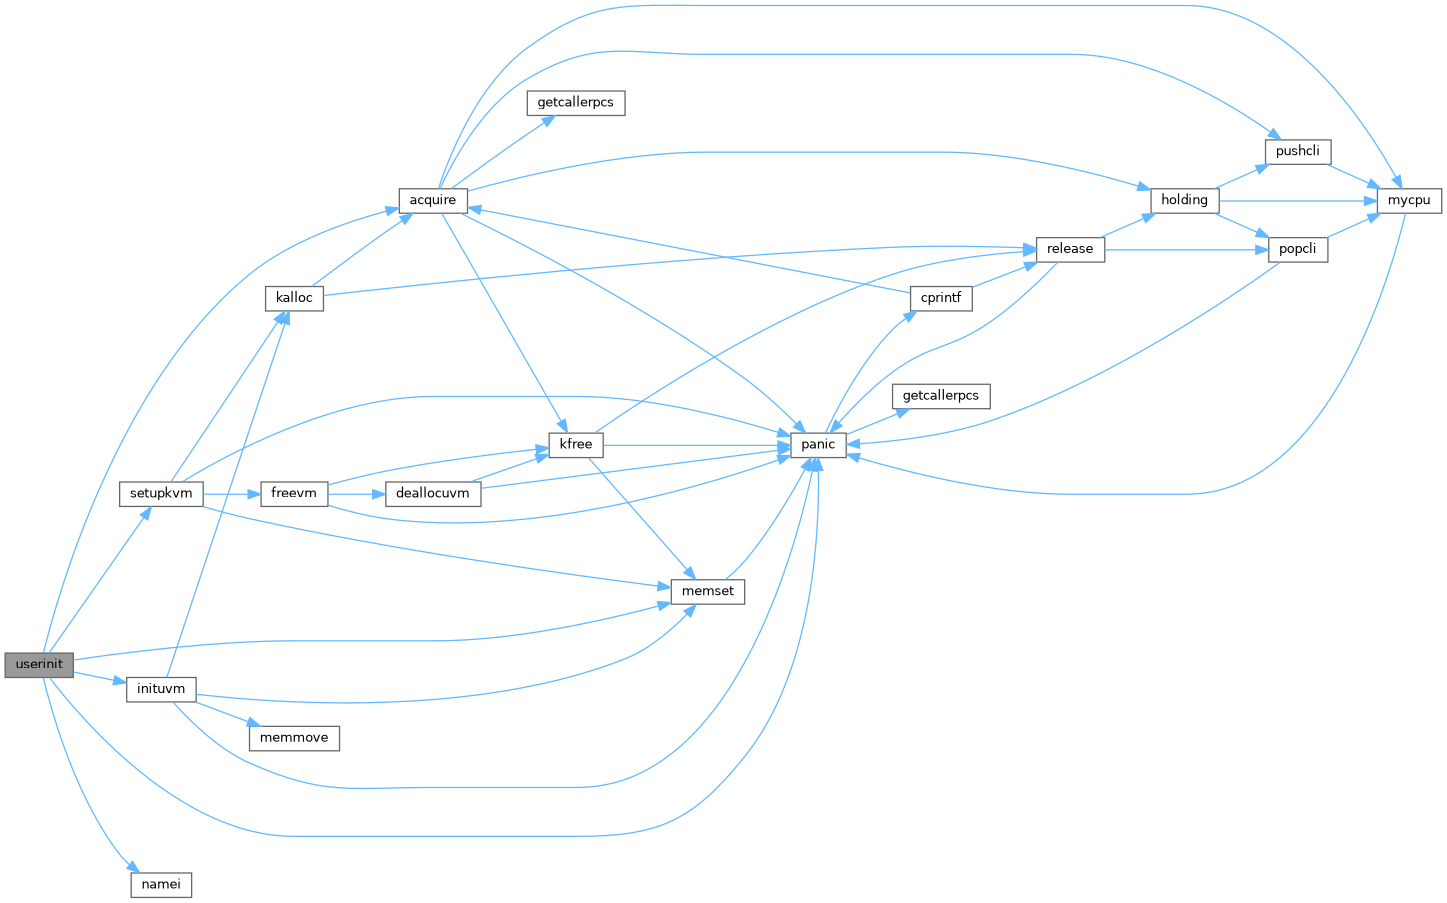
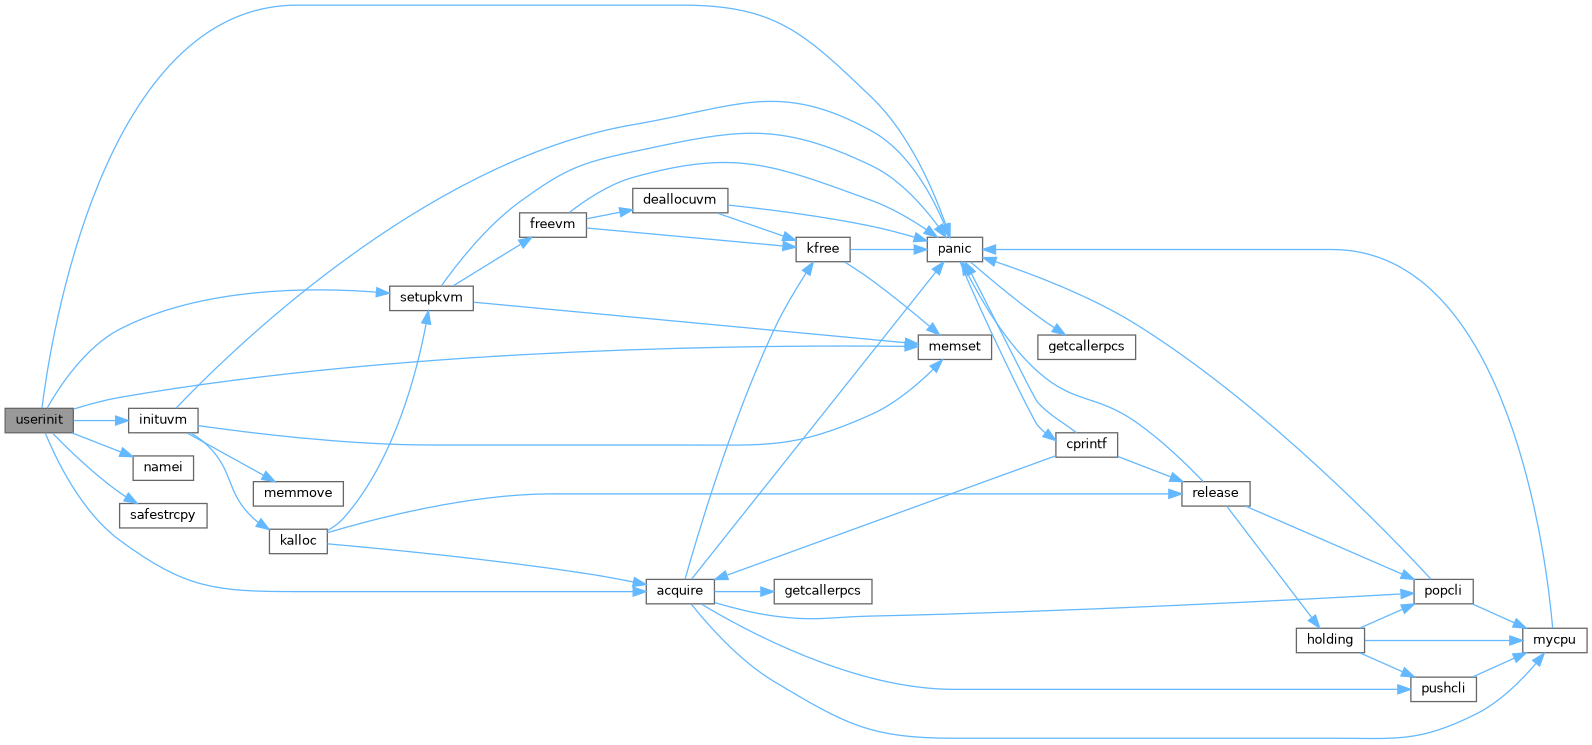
(803, 152) -> (1057, 610)
(798, 313) -> none
(224, 402) -> (393, 436)
none -> (163, 516)
(770, 528) -> (1015, 360)
